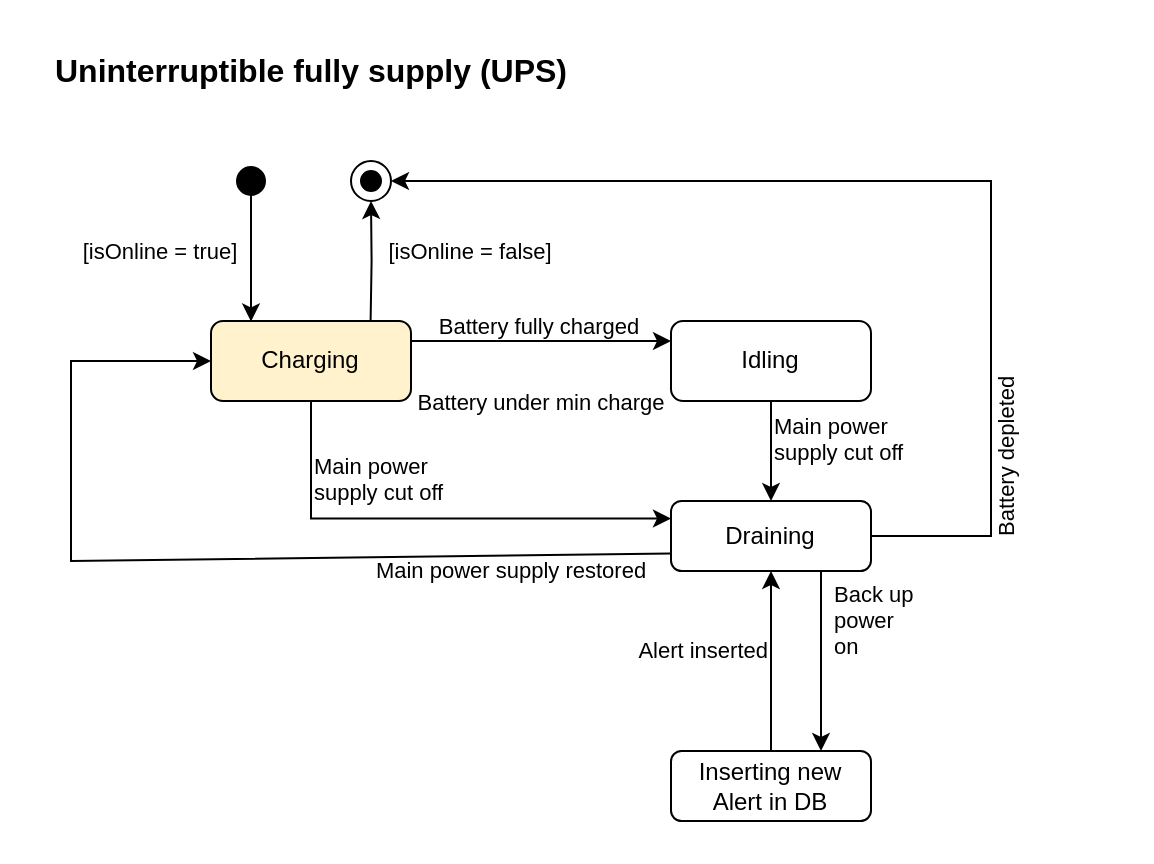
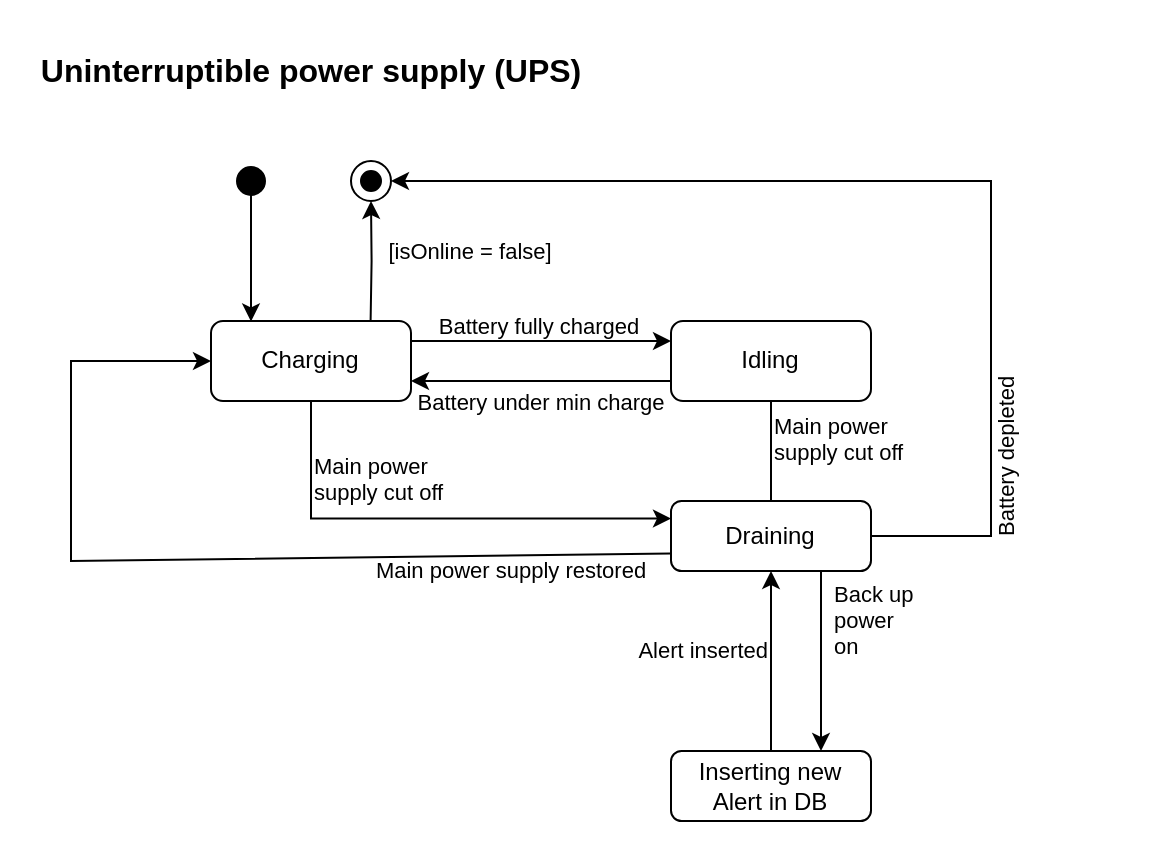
(312, 71) -> (312, 71)
(161, 251) -> none
(311, 361) -> (311, 361)
none -> (548, 381)
(771, 486) -> (771, 491)
